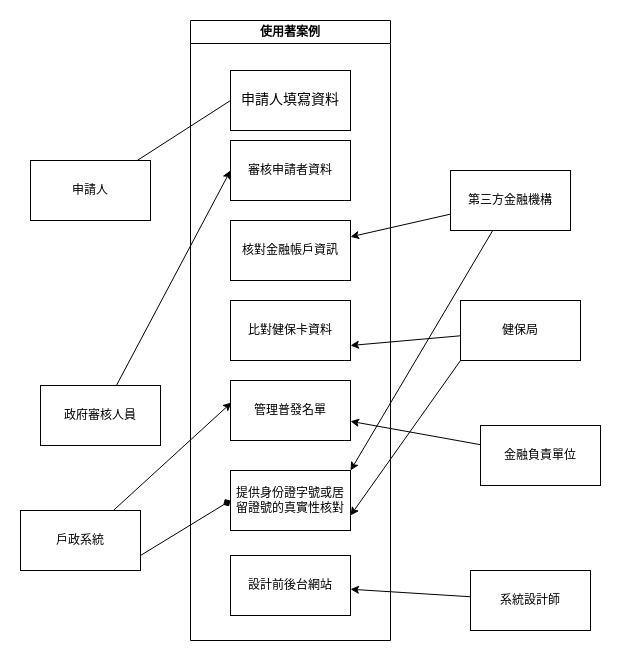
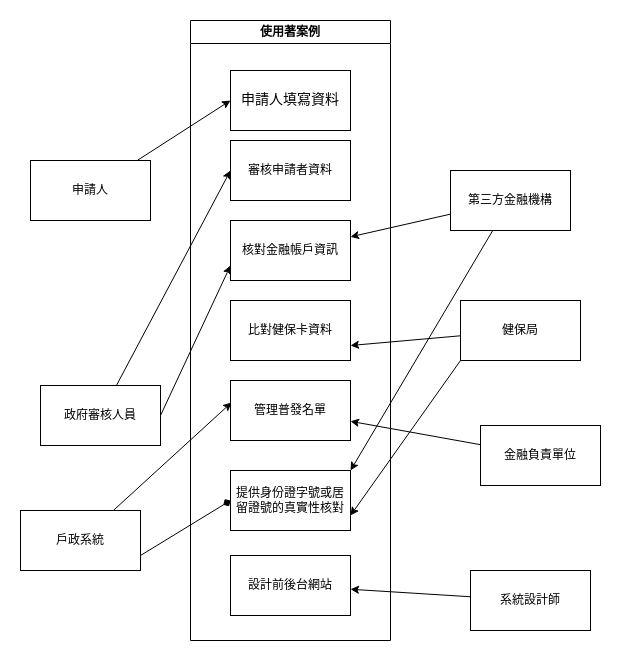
(226, 103) -> (223, 105)
none -> (210, 310)
